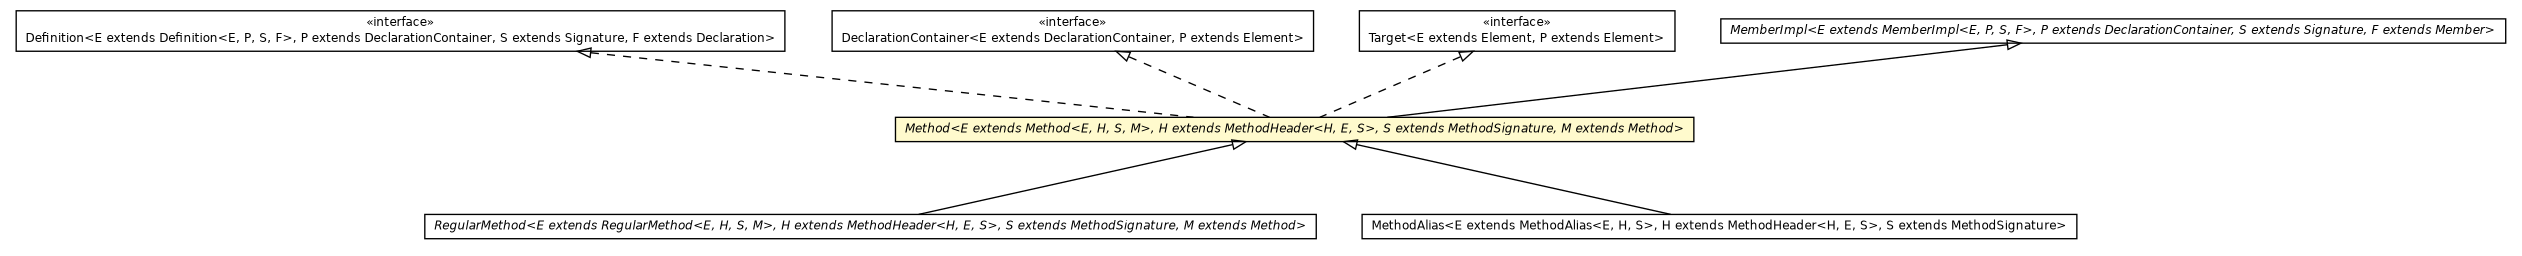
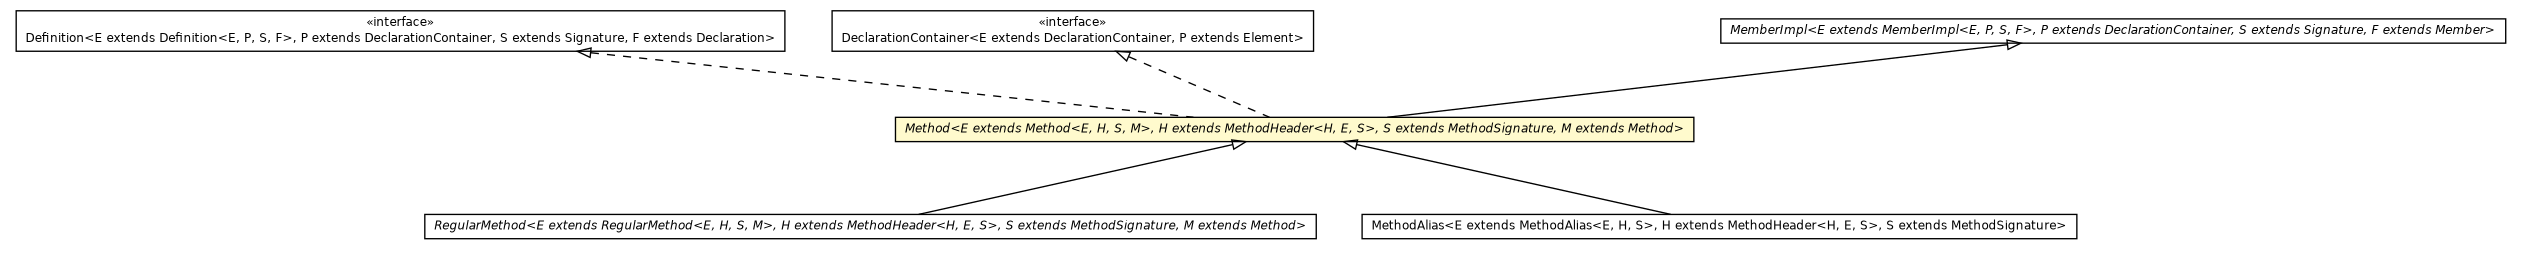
(1517, 31) -> none
